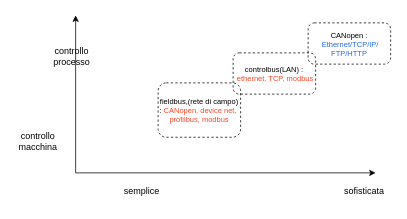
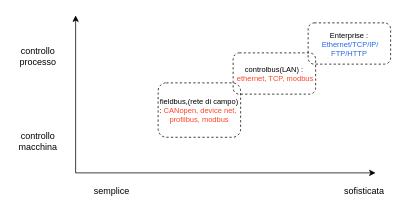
(349, 44) -> (349, 44)
(72, 57) -> (38, 57)
(143, 192) -> (113, 192)
